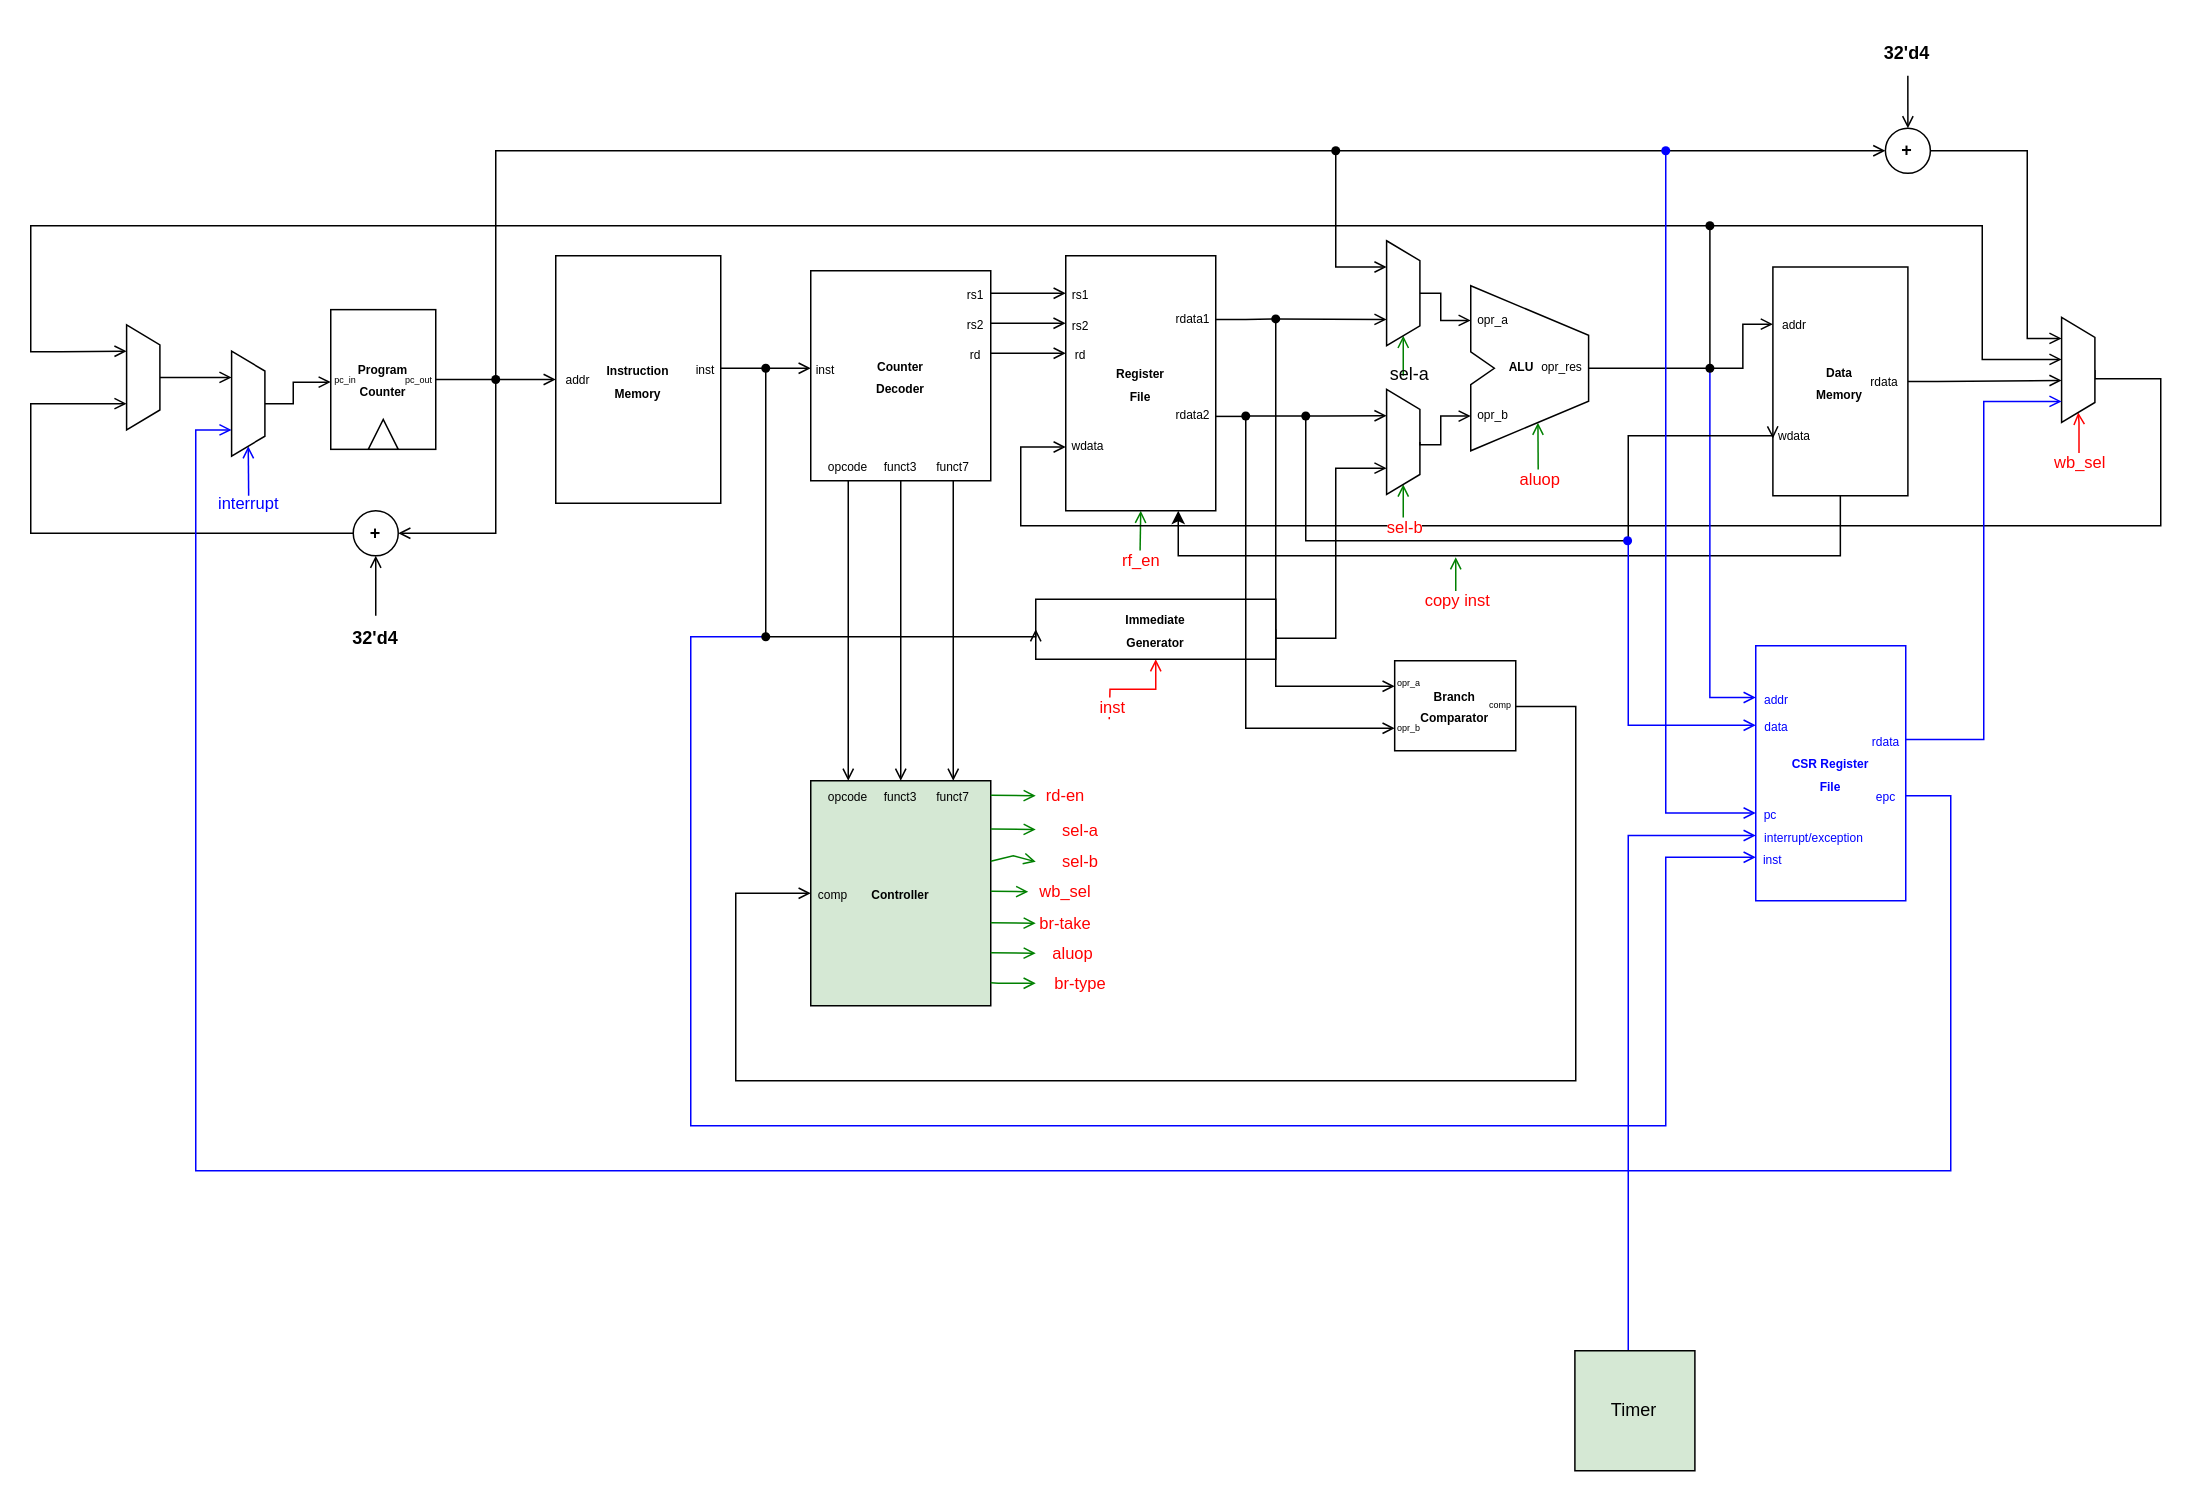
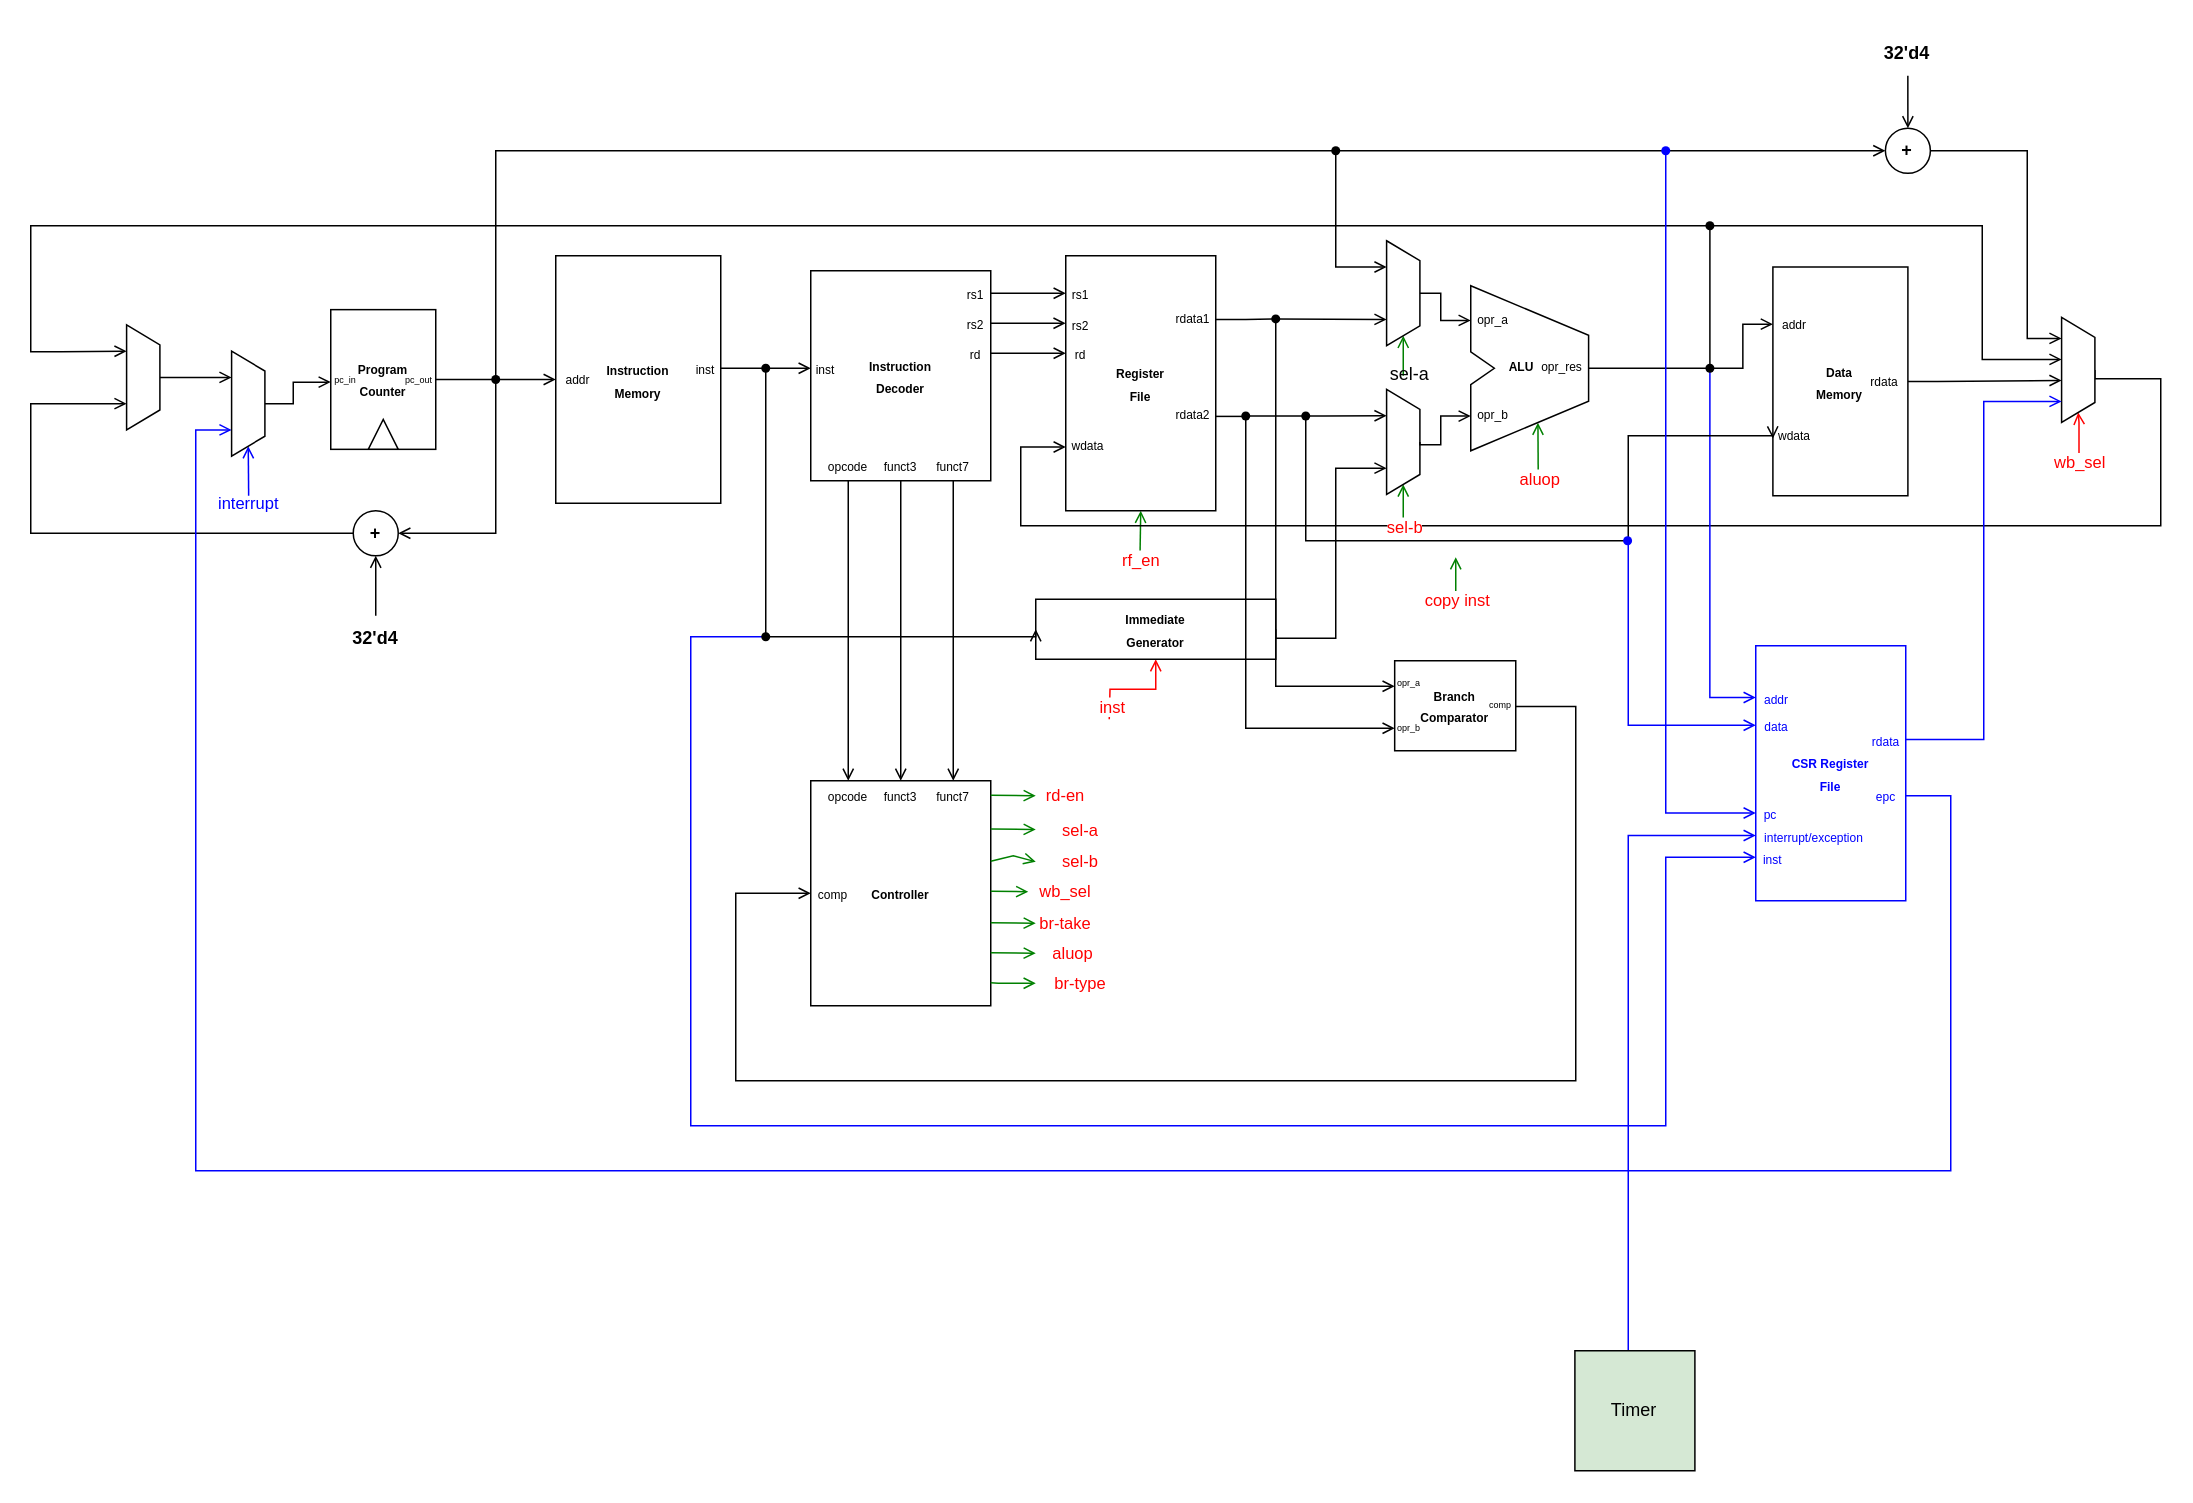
(901, 376) -> (901, 376)
(1522, 556) -> none
(901, 893) -> (901, 893)
